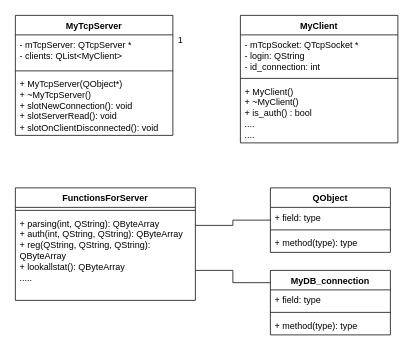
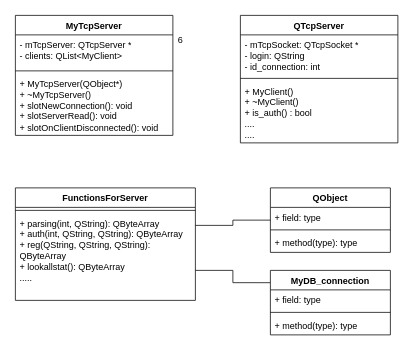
(319, 26) -> (319, 26)
(181, 40) -> (181, 40)
